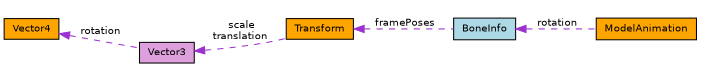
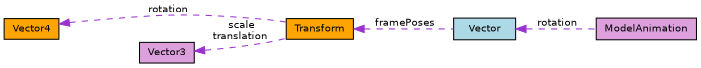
(485, 29) -> (485, 29)
(646, 29) -> (646, 29)
(104, 42) -> (178, 15)
